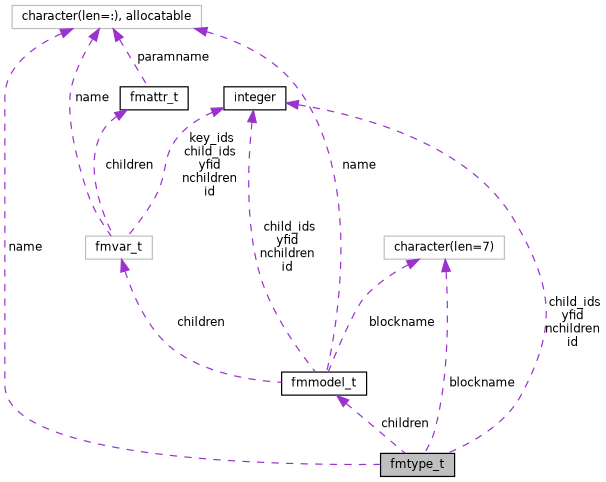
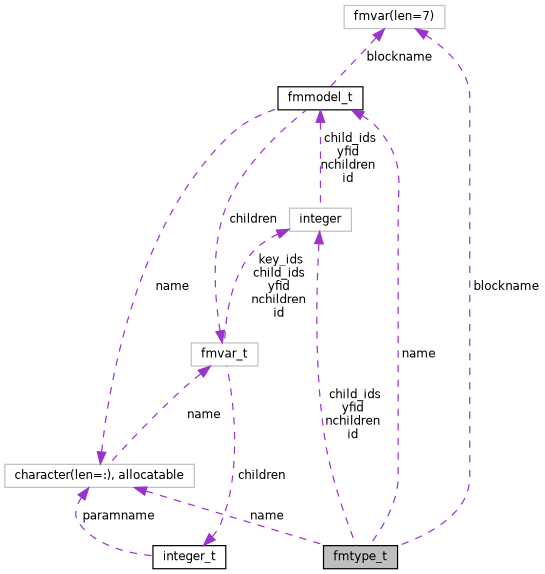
(154, 98) -> (189, 557)
(255, 98) -> (320, 220)
(73, 139) -> (153, 417)
(444, 248) -> (395, 17)
(255, 255) -> (320, 165)
(404, 424) -> (417, 354)
